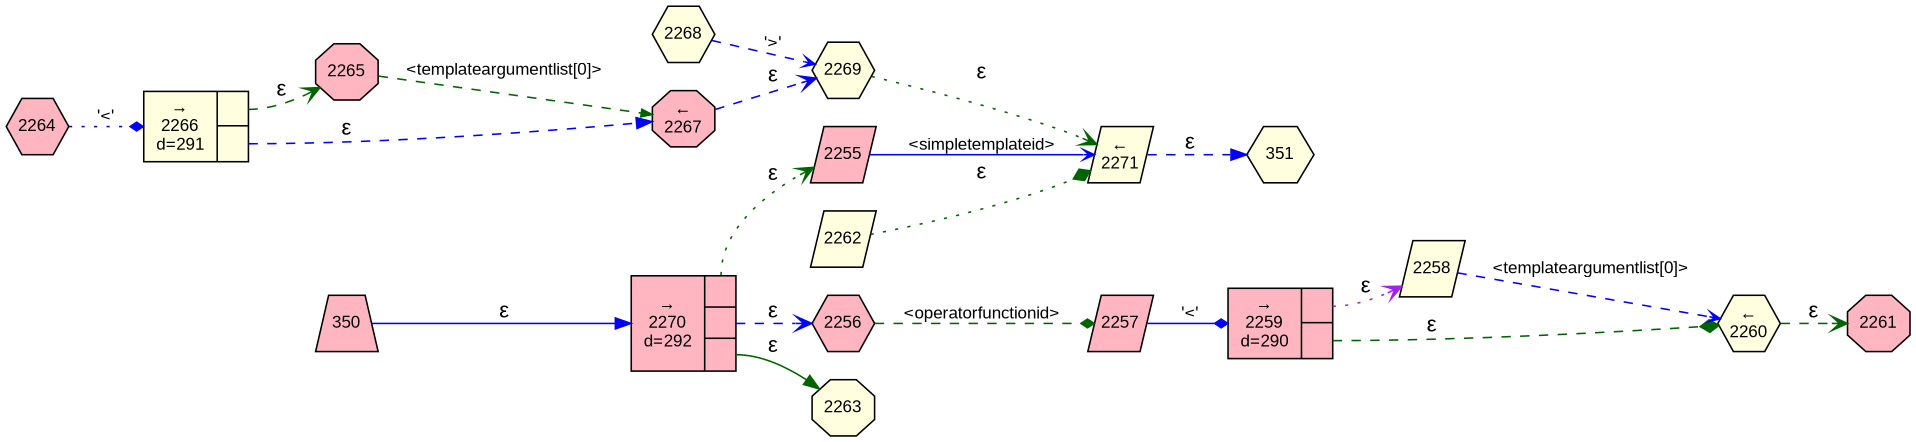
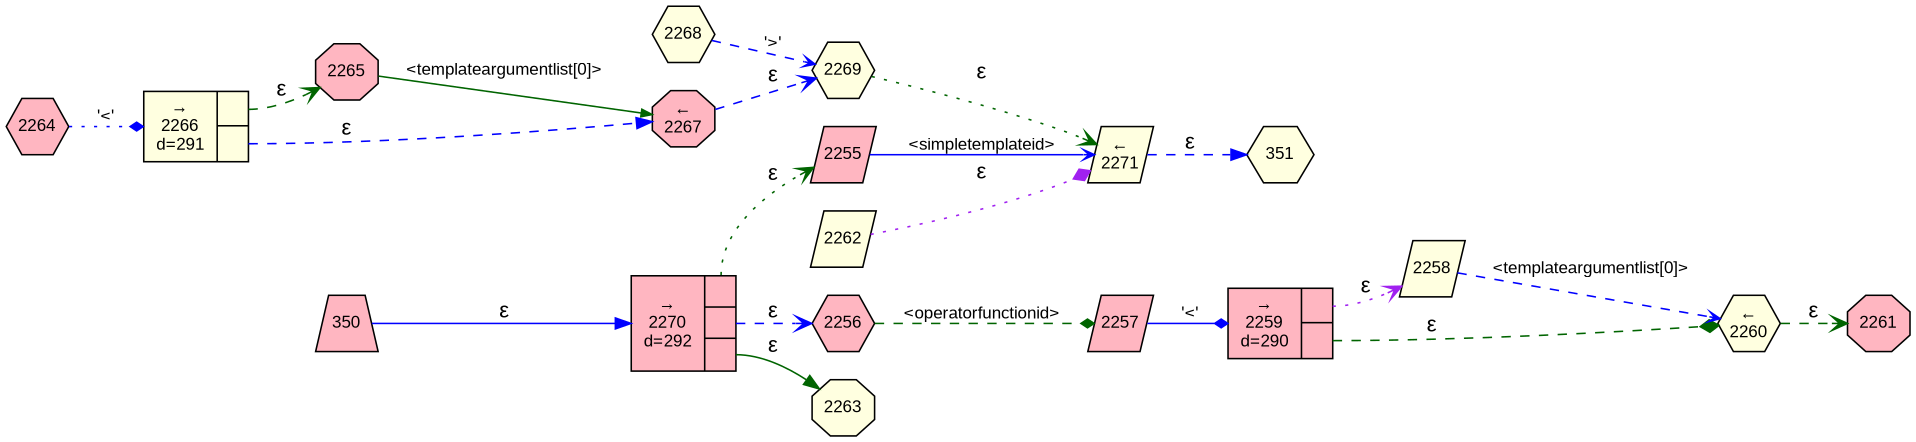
(510, 95) -> (510, 95)
(973, 211) -> (973, 211)
